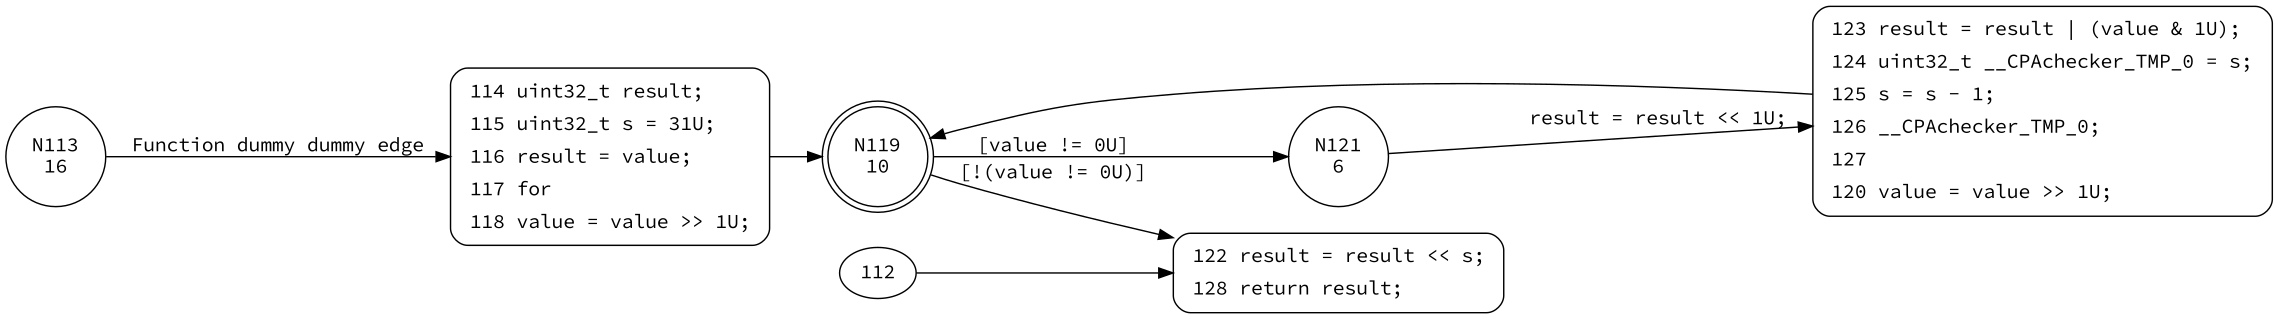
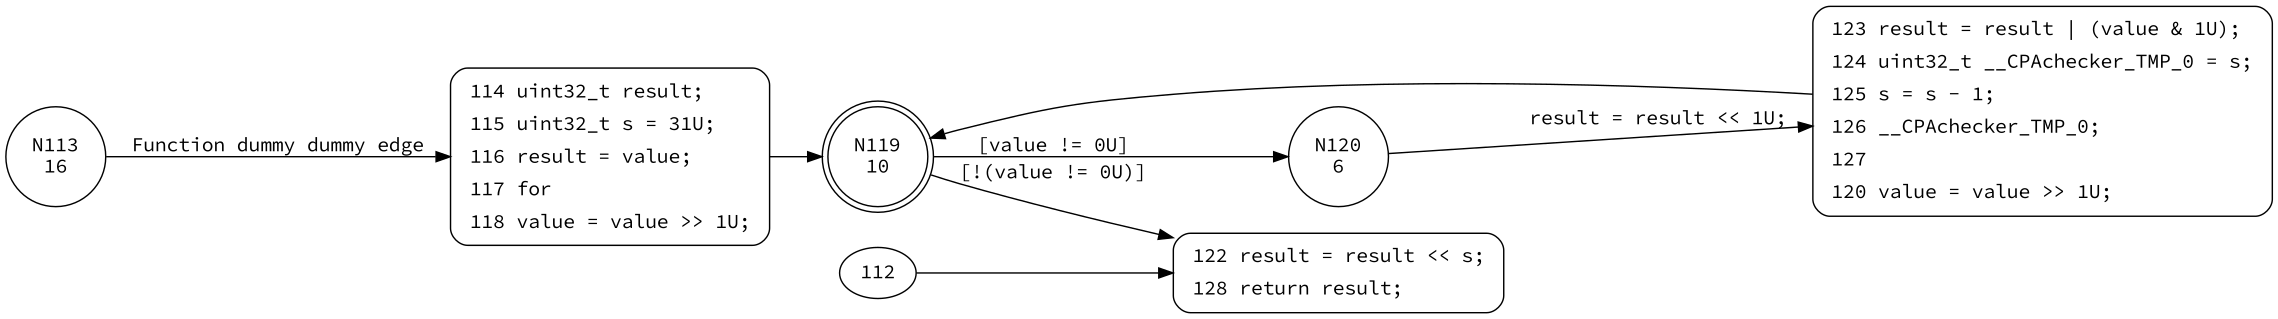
(1339, 157) -> (1339, 157)
